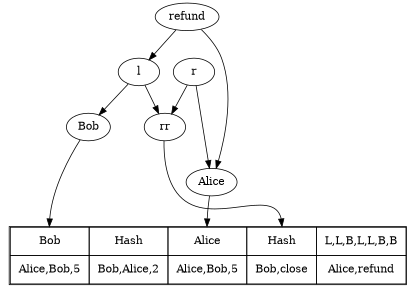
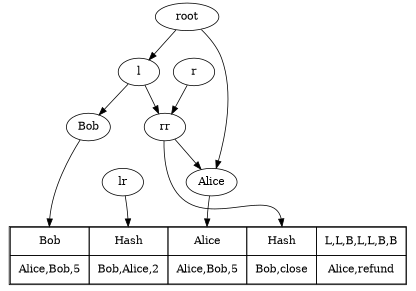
(187, 17) -> (187, 17)
(202, 123) -> (185, 151)
none -> (123, 182)
